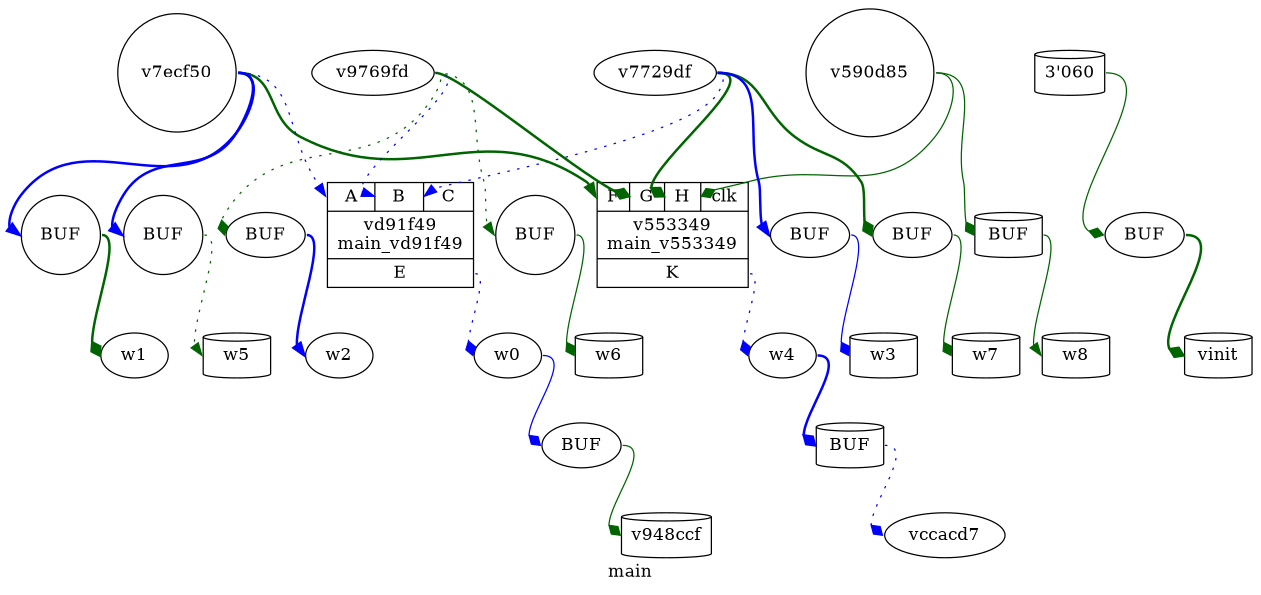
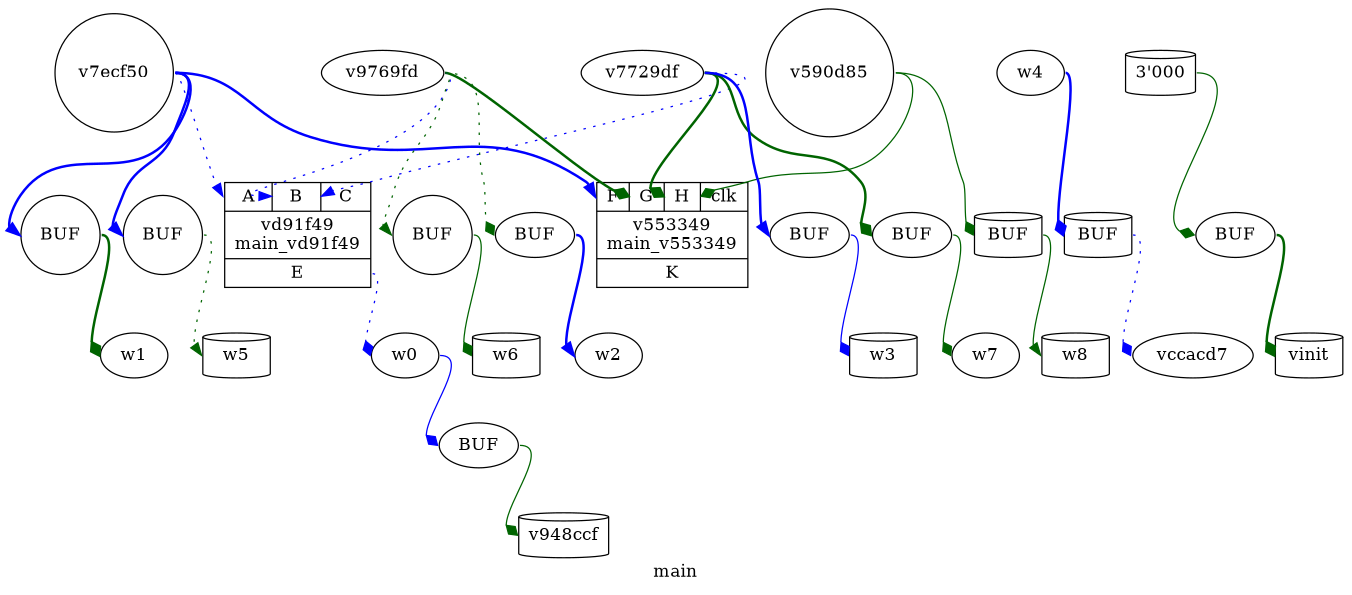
(1070, 73) -> (1161, 73)
(400, 159) -> (388, 150)
(751, 306) -> none
(986, 355) -> (986, 355)
